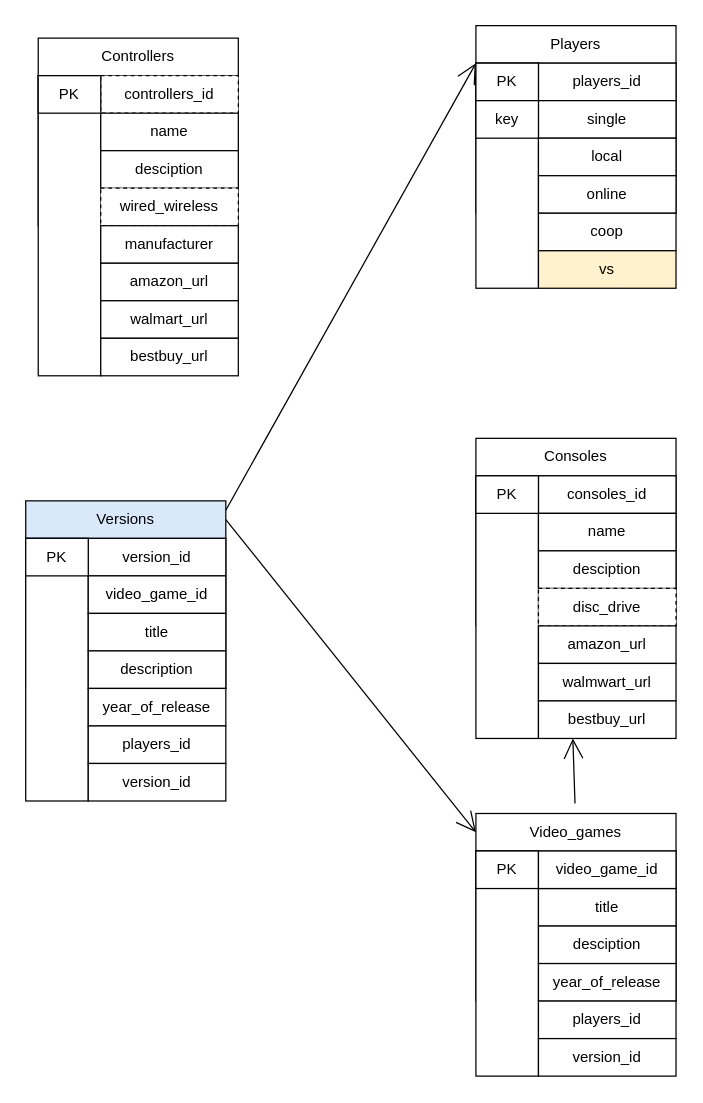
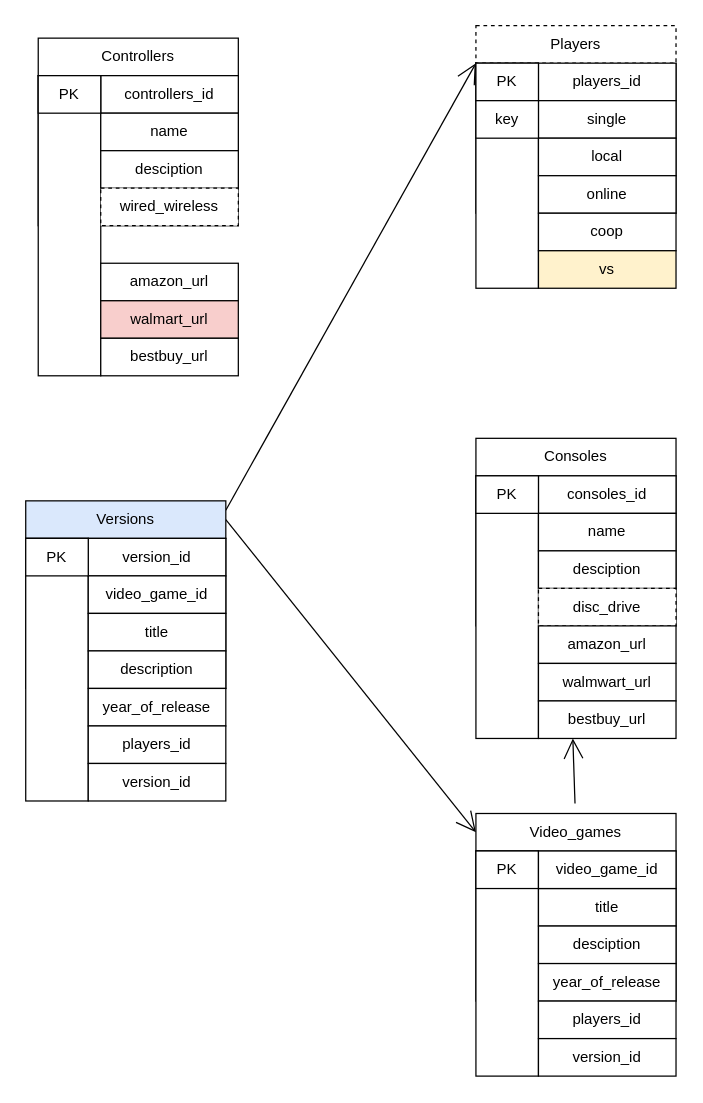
(576, 44) -> (576, 44)
(169, 94) -> (169, 94)
(169, 244) -> none
(169, 319) -> (169, 319)
